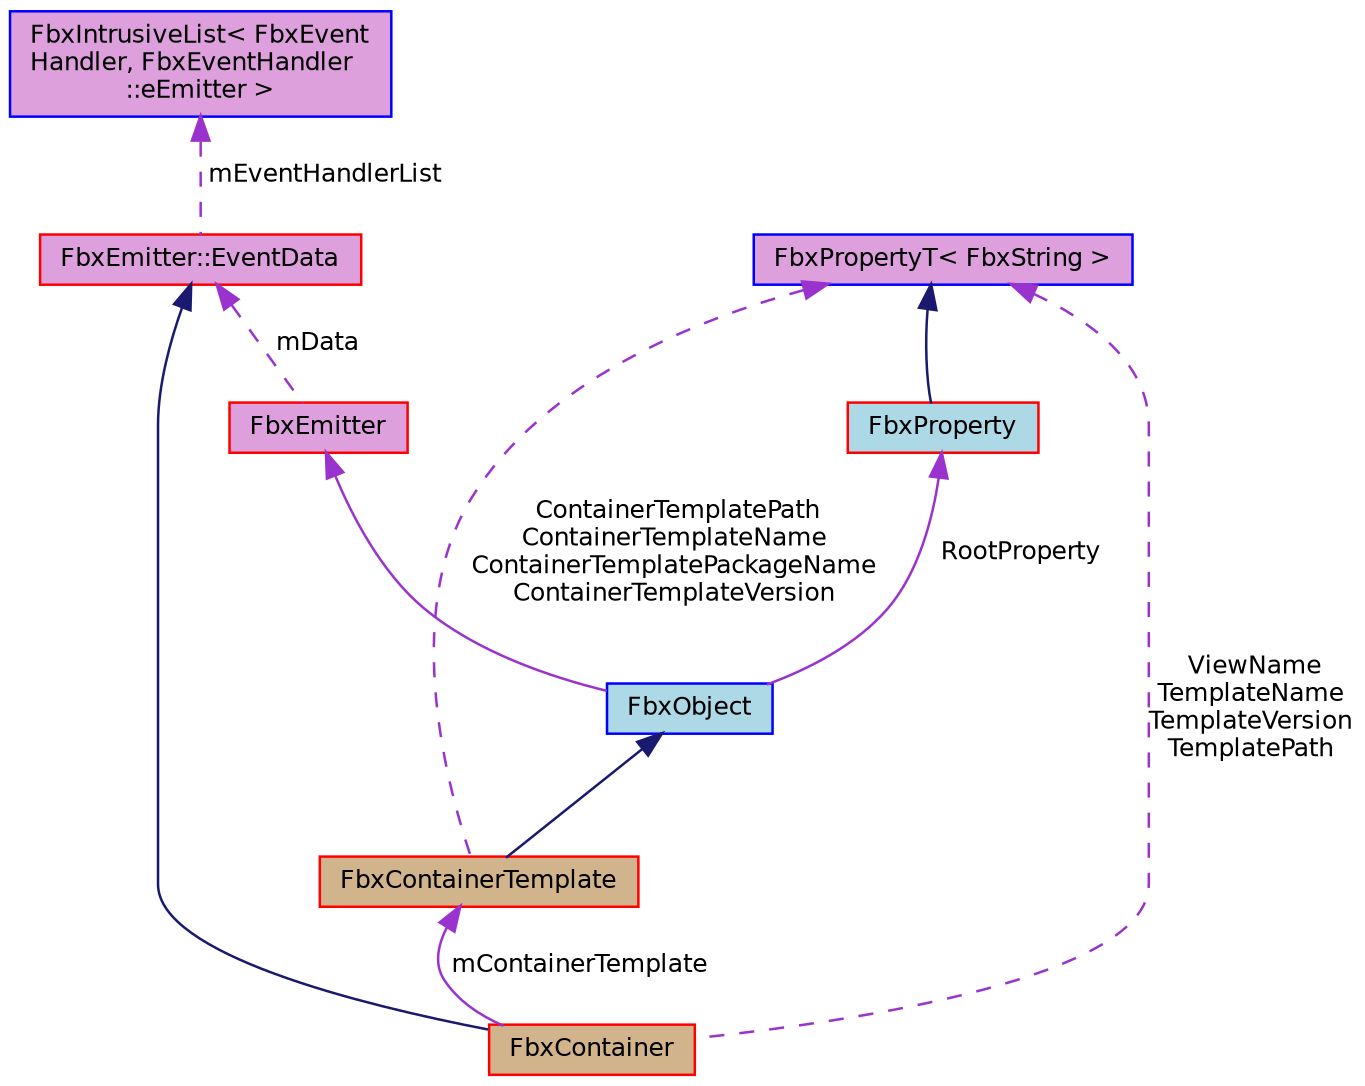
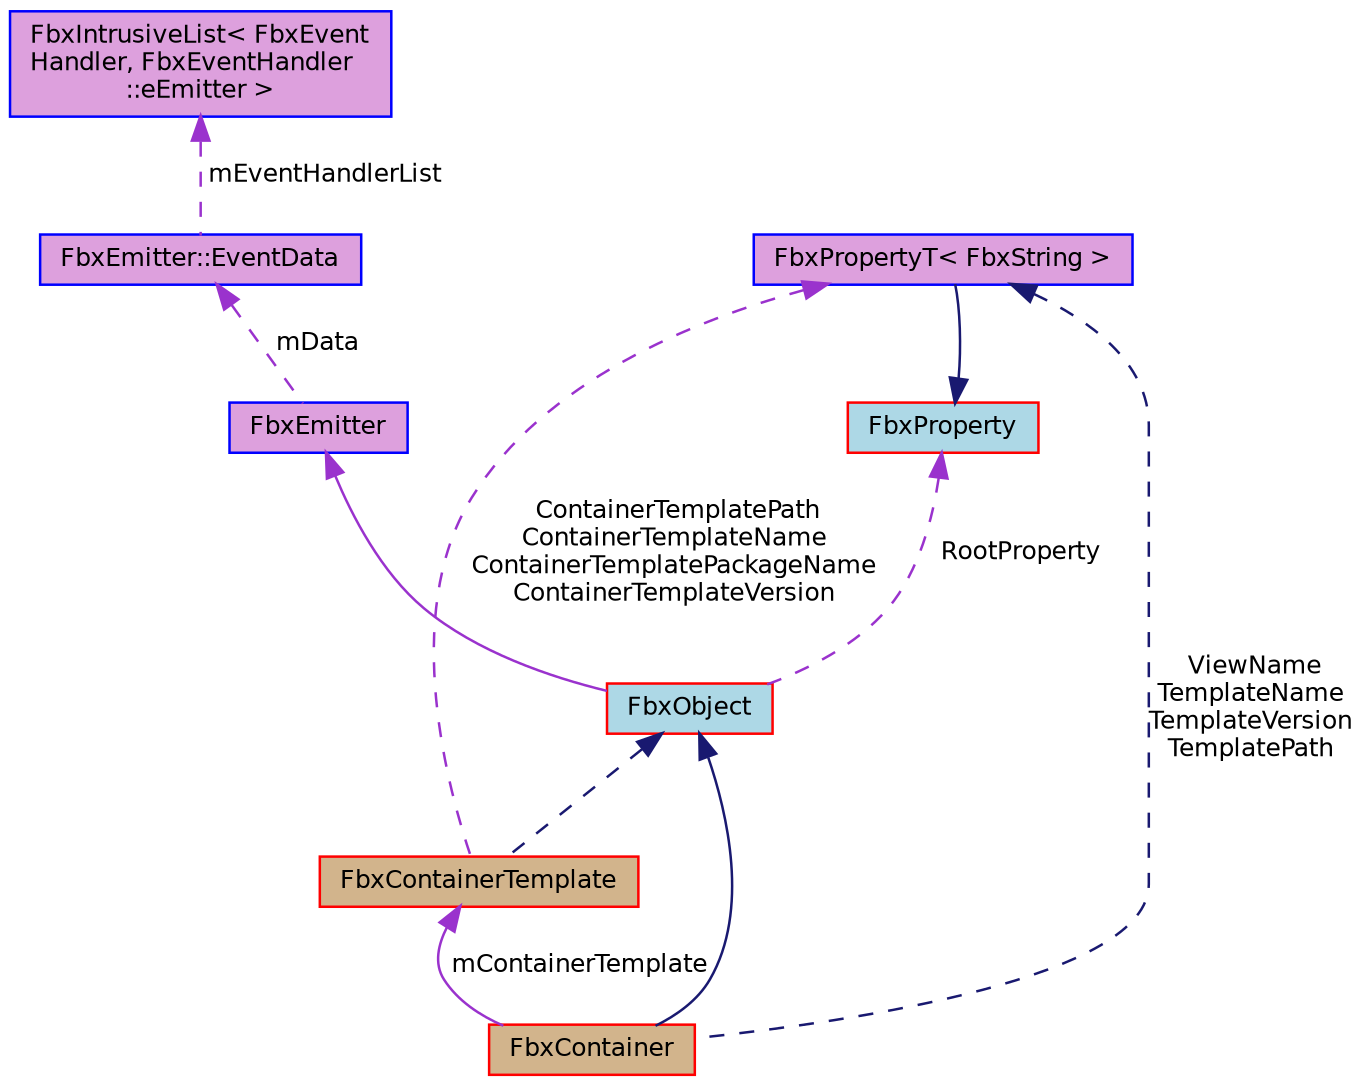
(201, 260) -> (201, 260)
(926, 357) -> (960, 331)
(319, 428) -> (319, 428)
(887, 609) -> (887, 609)
(690, 709) -> (690, 709)
(158, 782) -> (731, 905)
(574, 803) -> (574, 803)
(1149, 812) -> (1149, 812)
